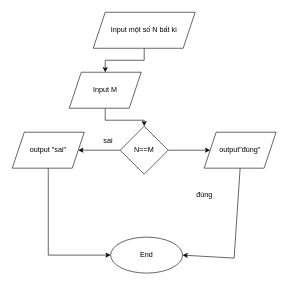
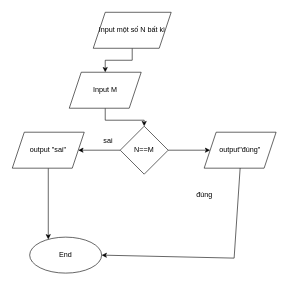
(144, 30) -> (132, 30)
(147, 255) -> (66, 255)
